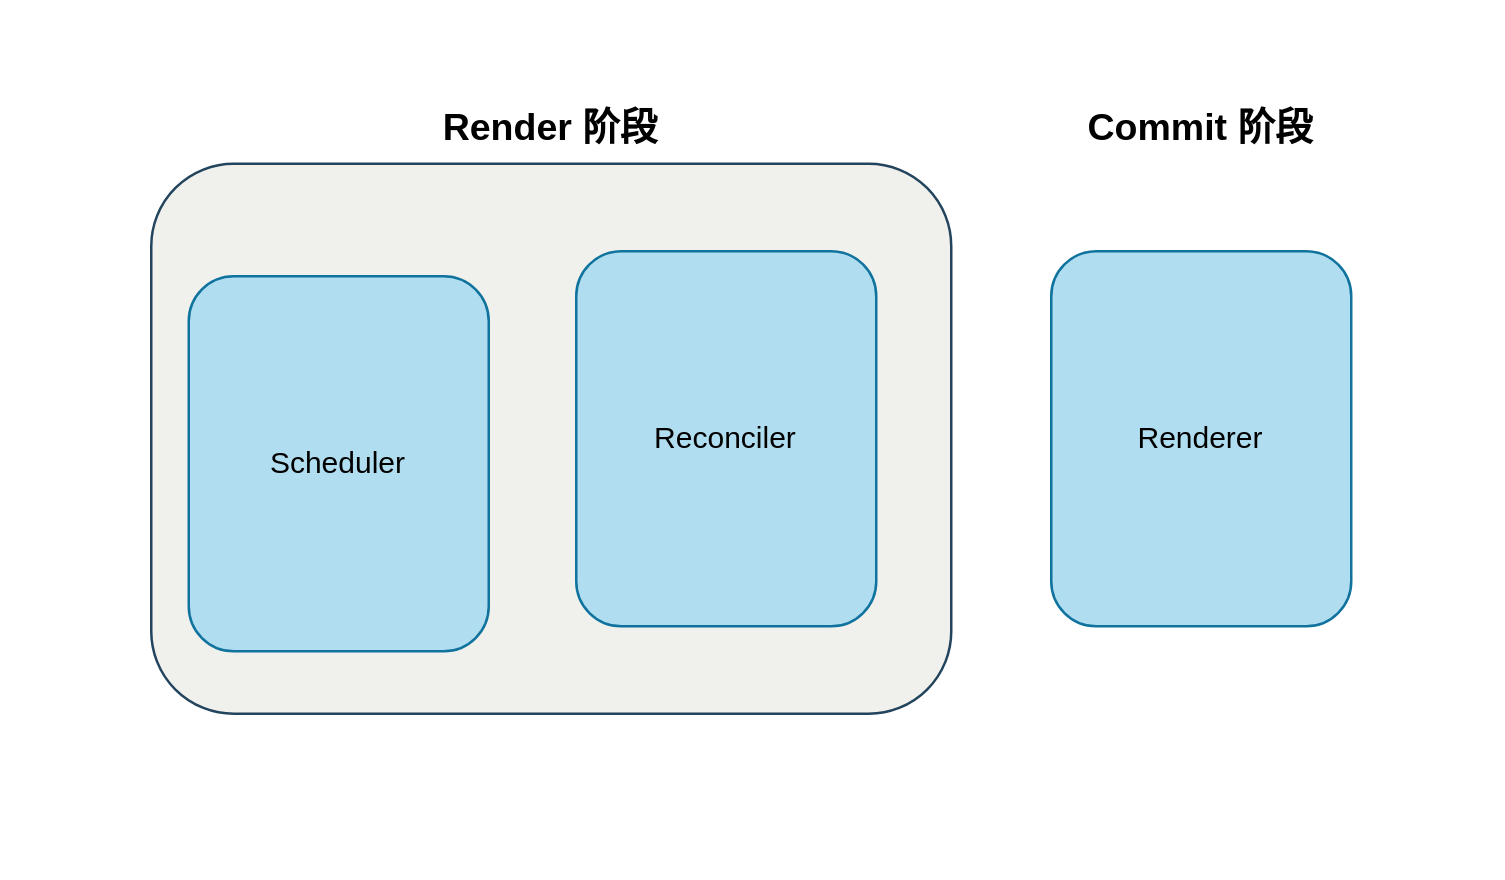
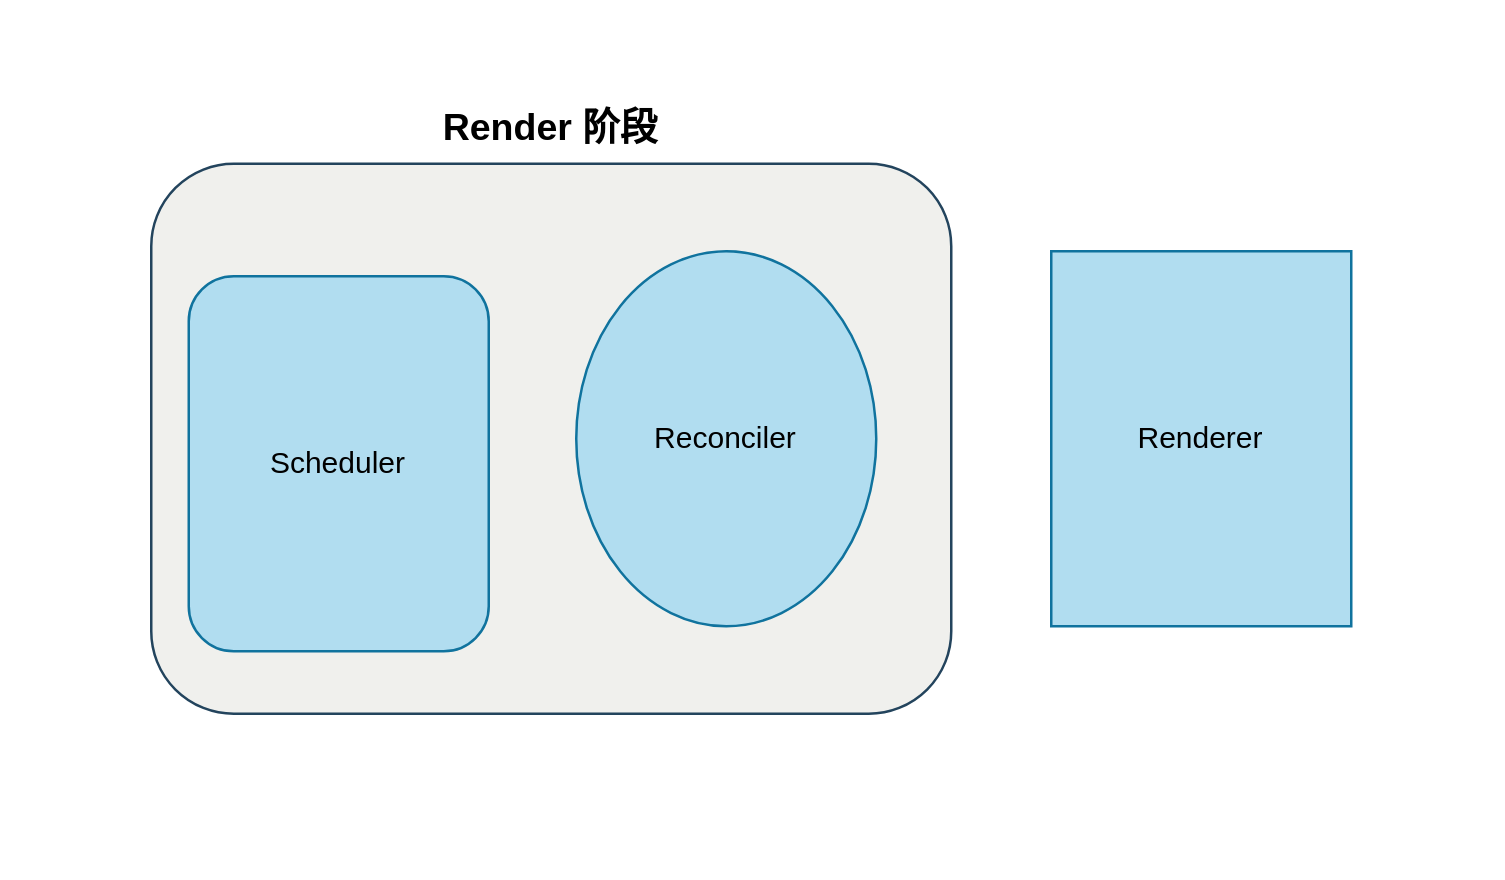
(1201, 126) -> none
(726, 439) -> (726, 439)
(1201, 439) -> (1201, 439)
